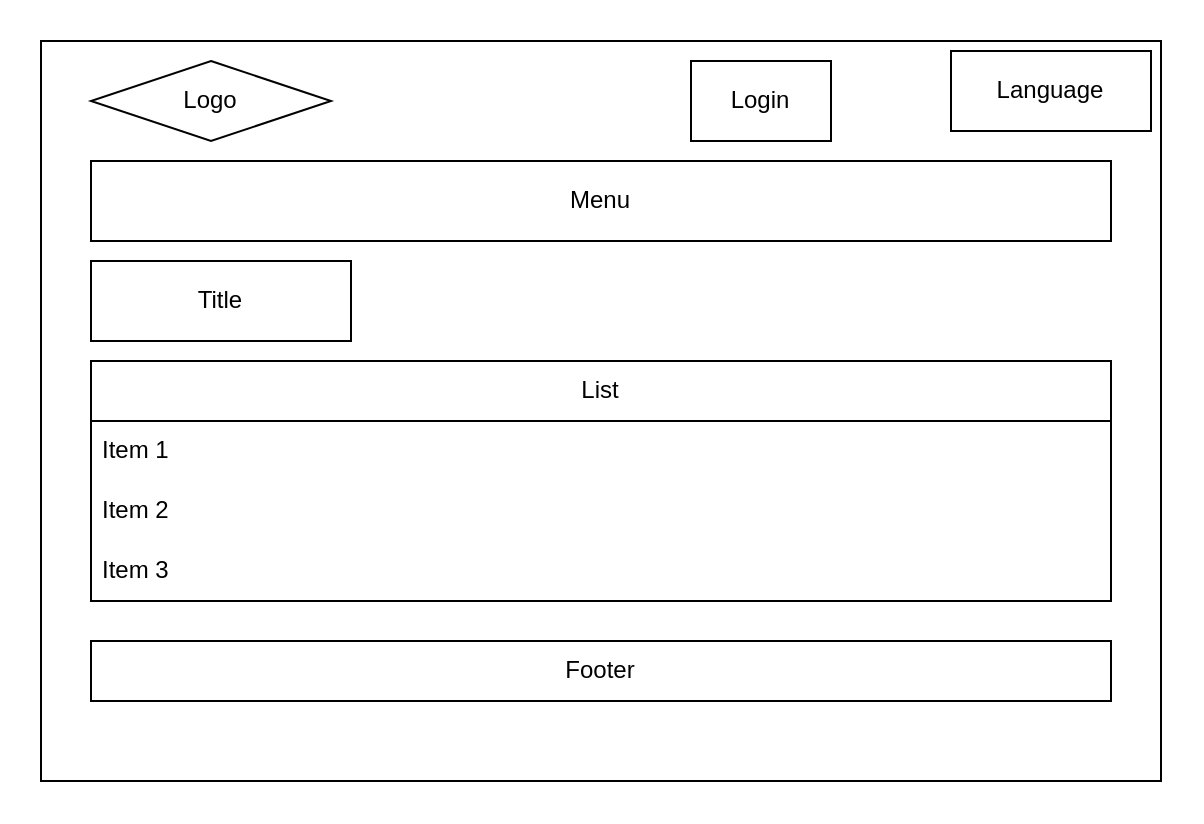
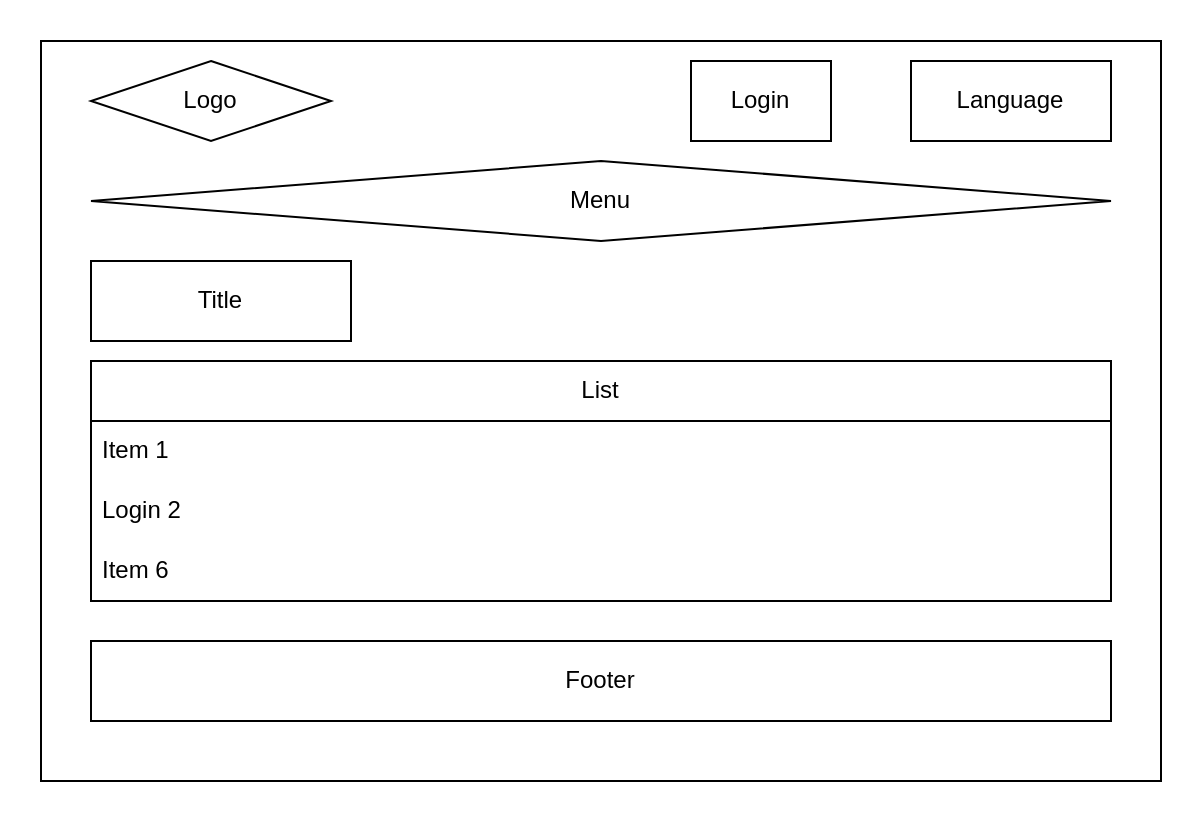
(1051, 91) -> (1011, 101)
(601, 201) -> (601, 201)
(140, 511) -> (144, 511)
(140, 571) -> (140, 571)
(601, 671) -> (601, 681)
